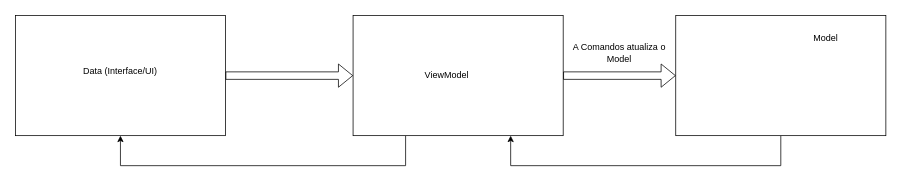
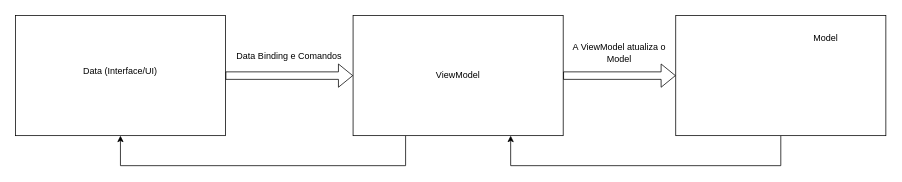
(619, 53) -> (619, 53)
none -> (289, 57)
(447, 75) -> (458, 75)
